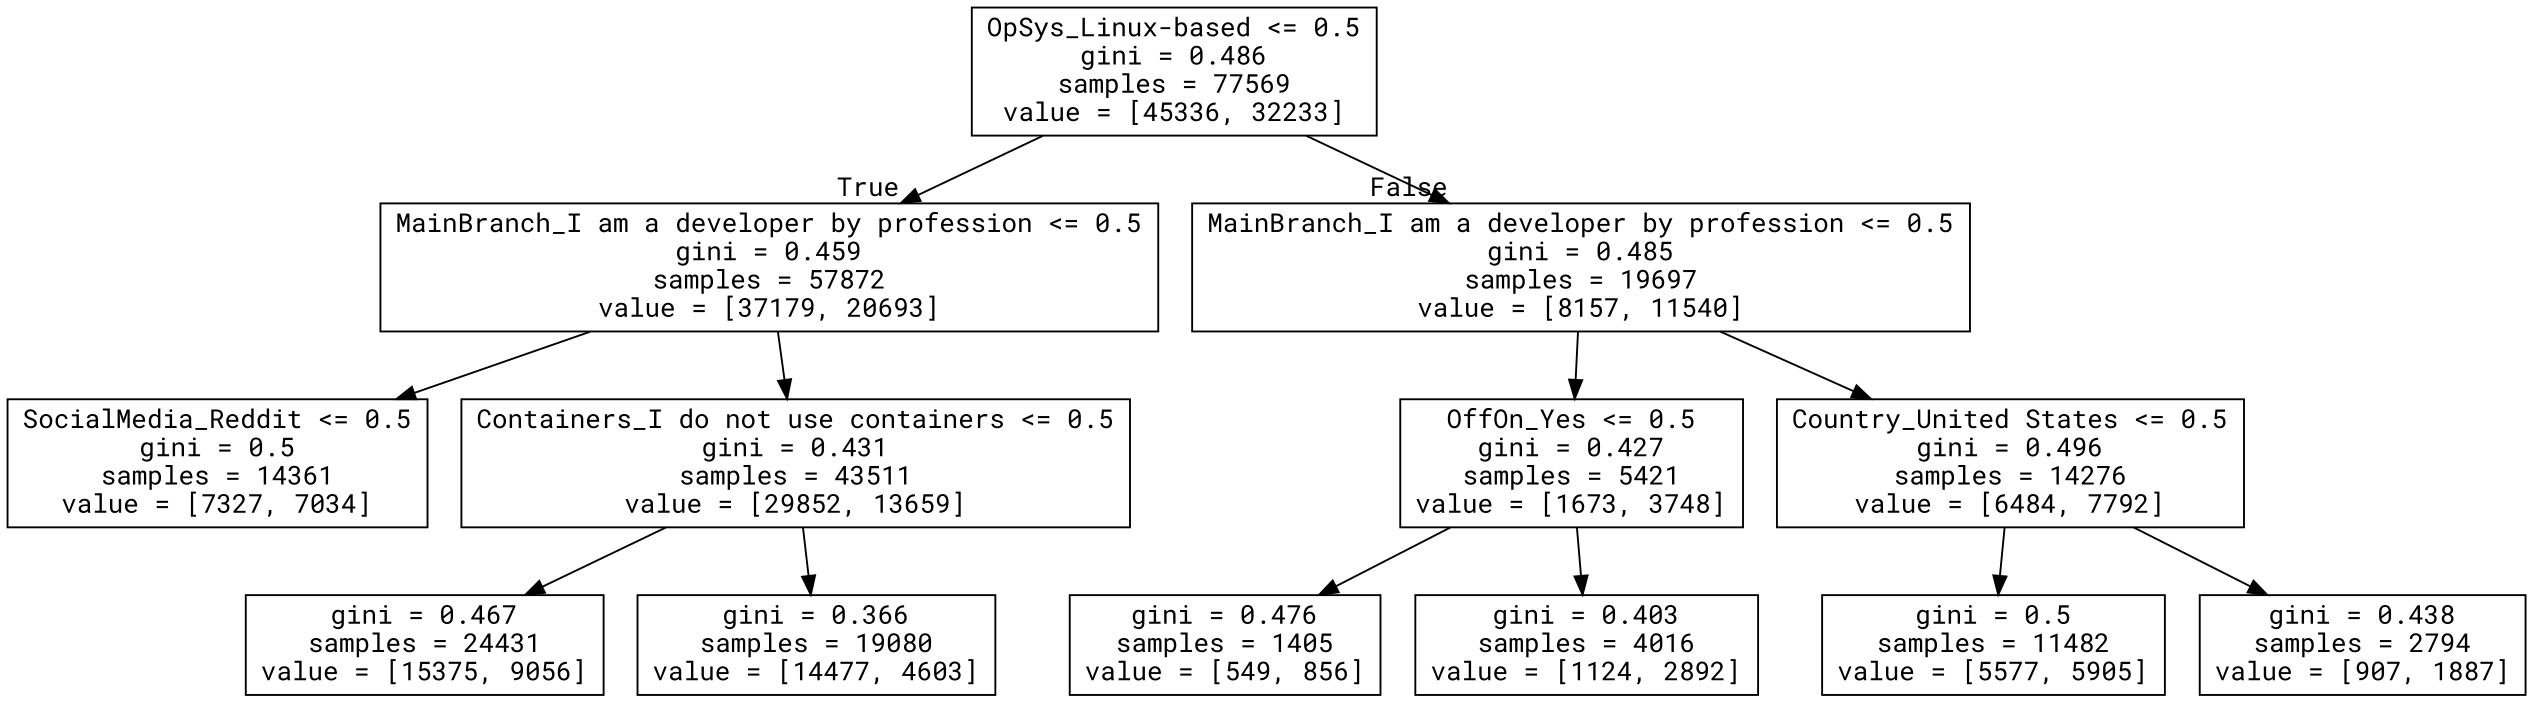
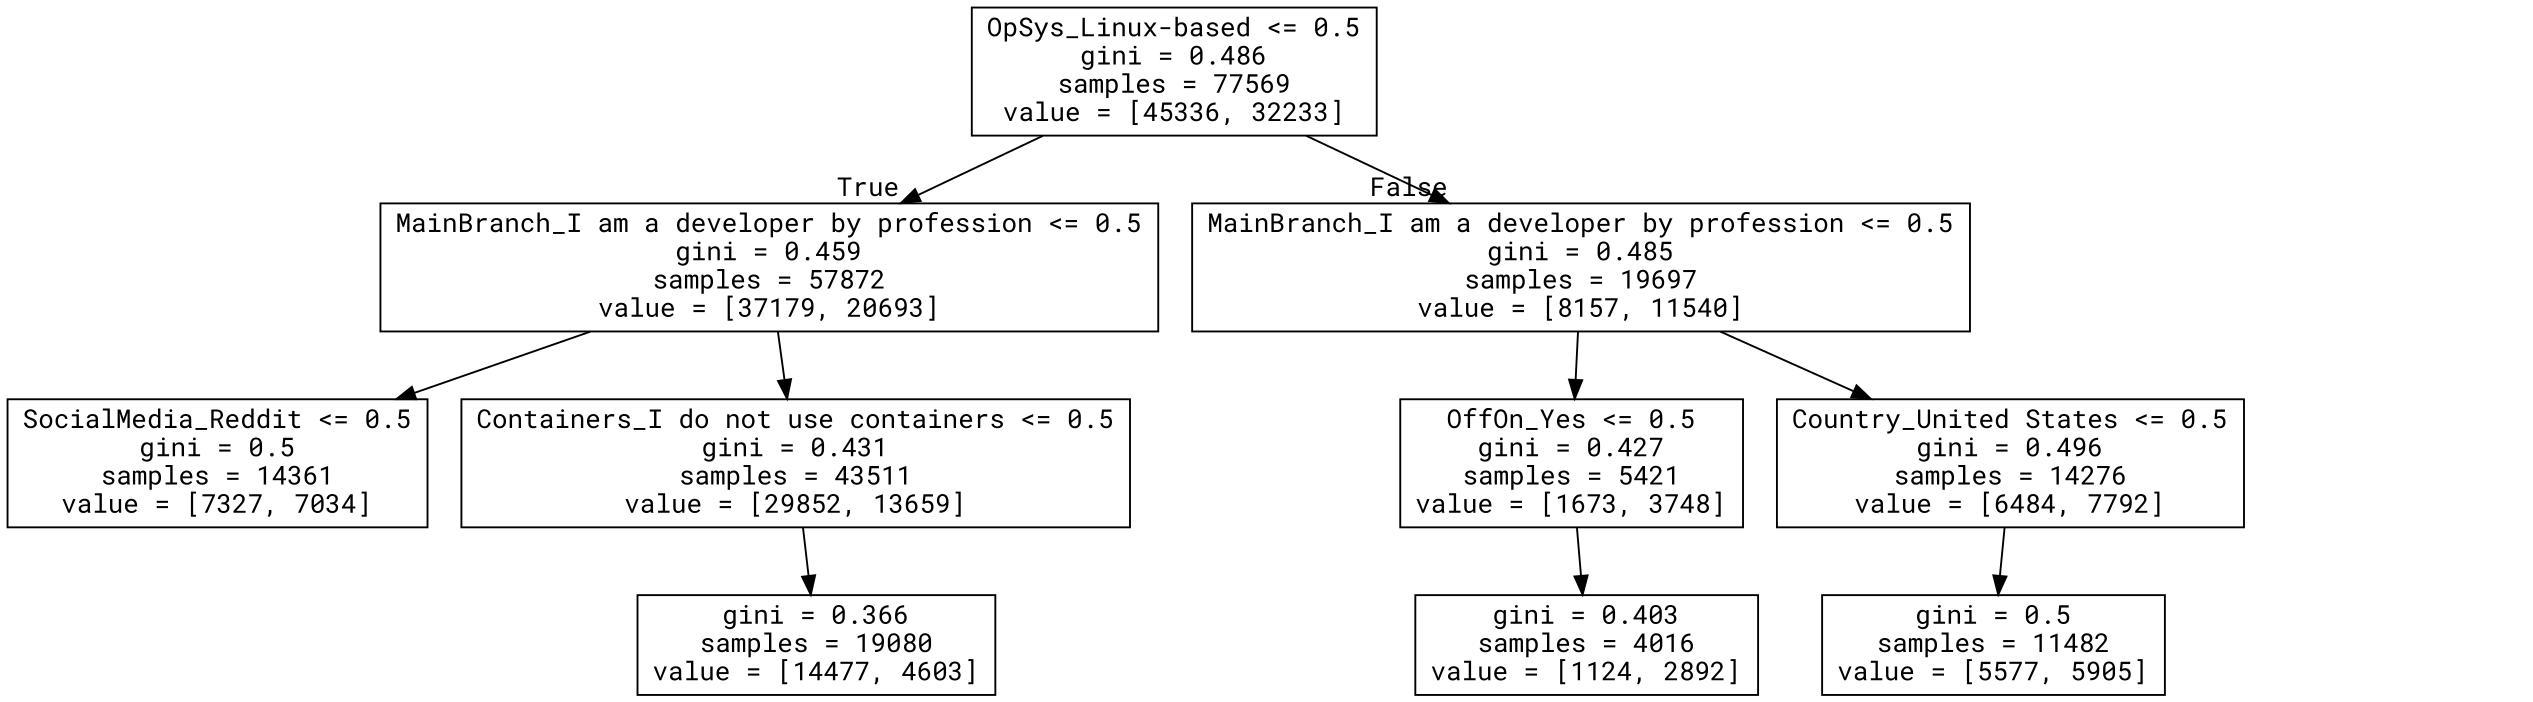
(425, 645) -> none
(1225, 645) -> none
(2363, 645) -> none
